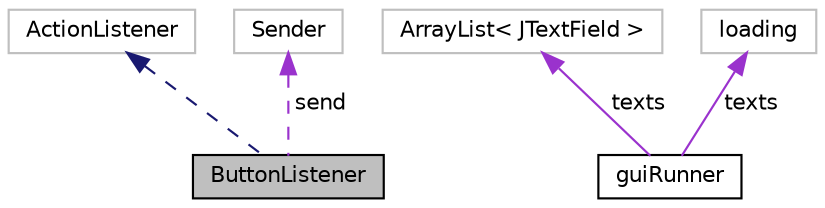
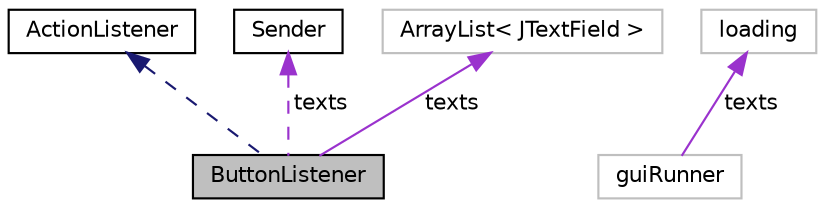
(102, 31) -> (102, 31)
(288, 31) -> (288, 31)
(318, 104) -> (318, 104)
(605, 112) -> (396, 110)
(670, 177) -> (670, 177)
